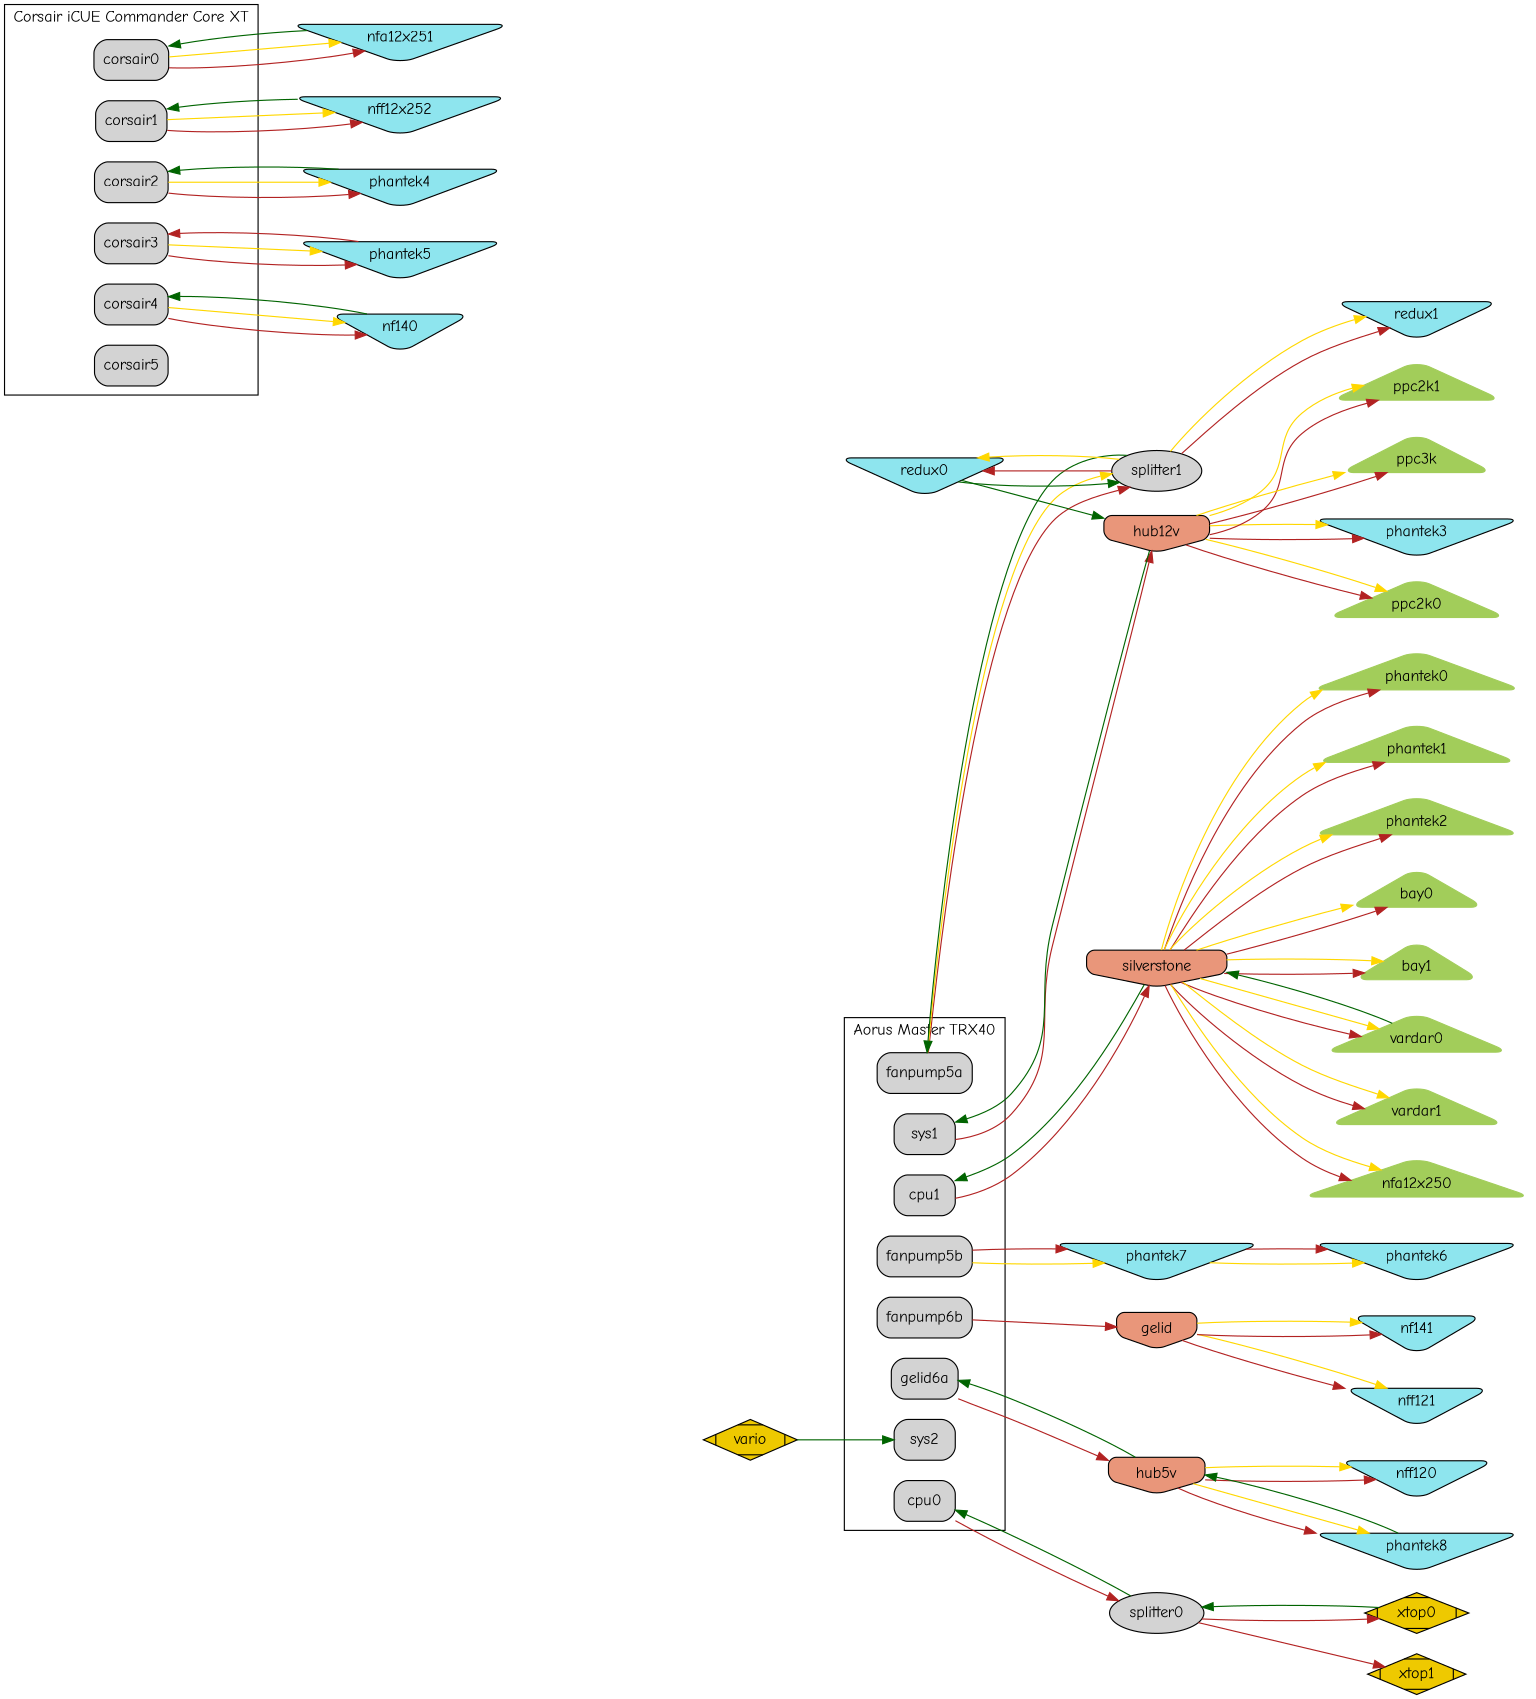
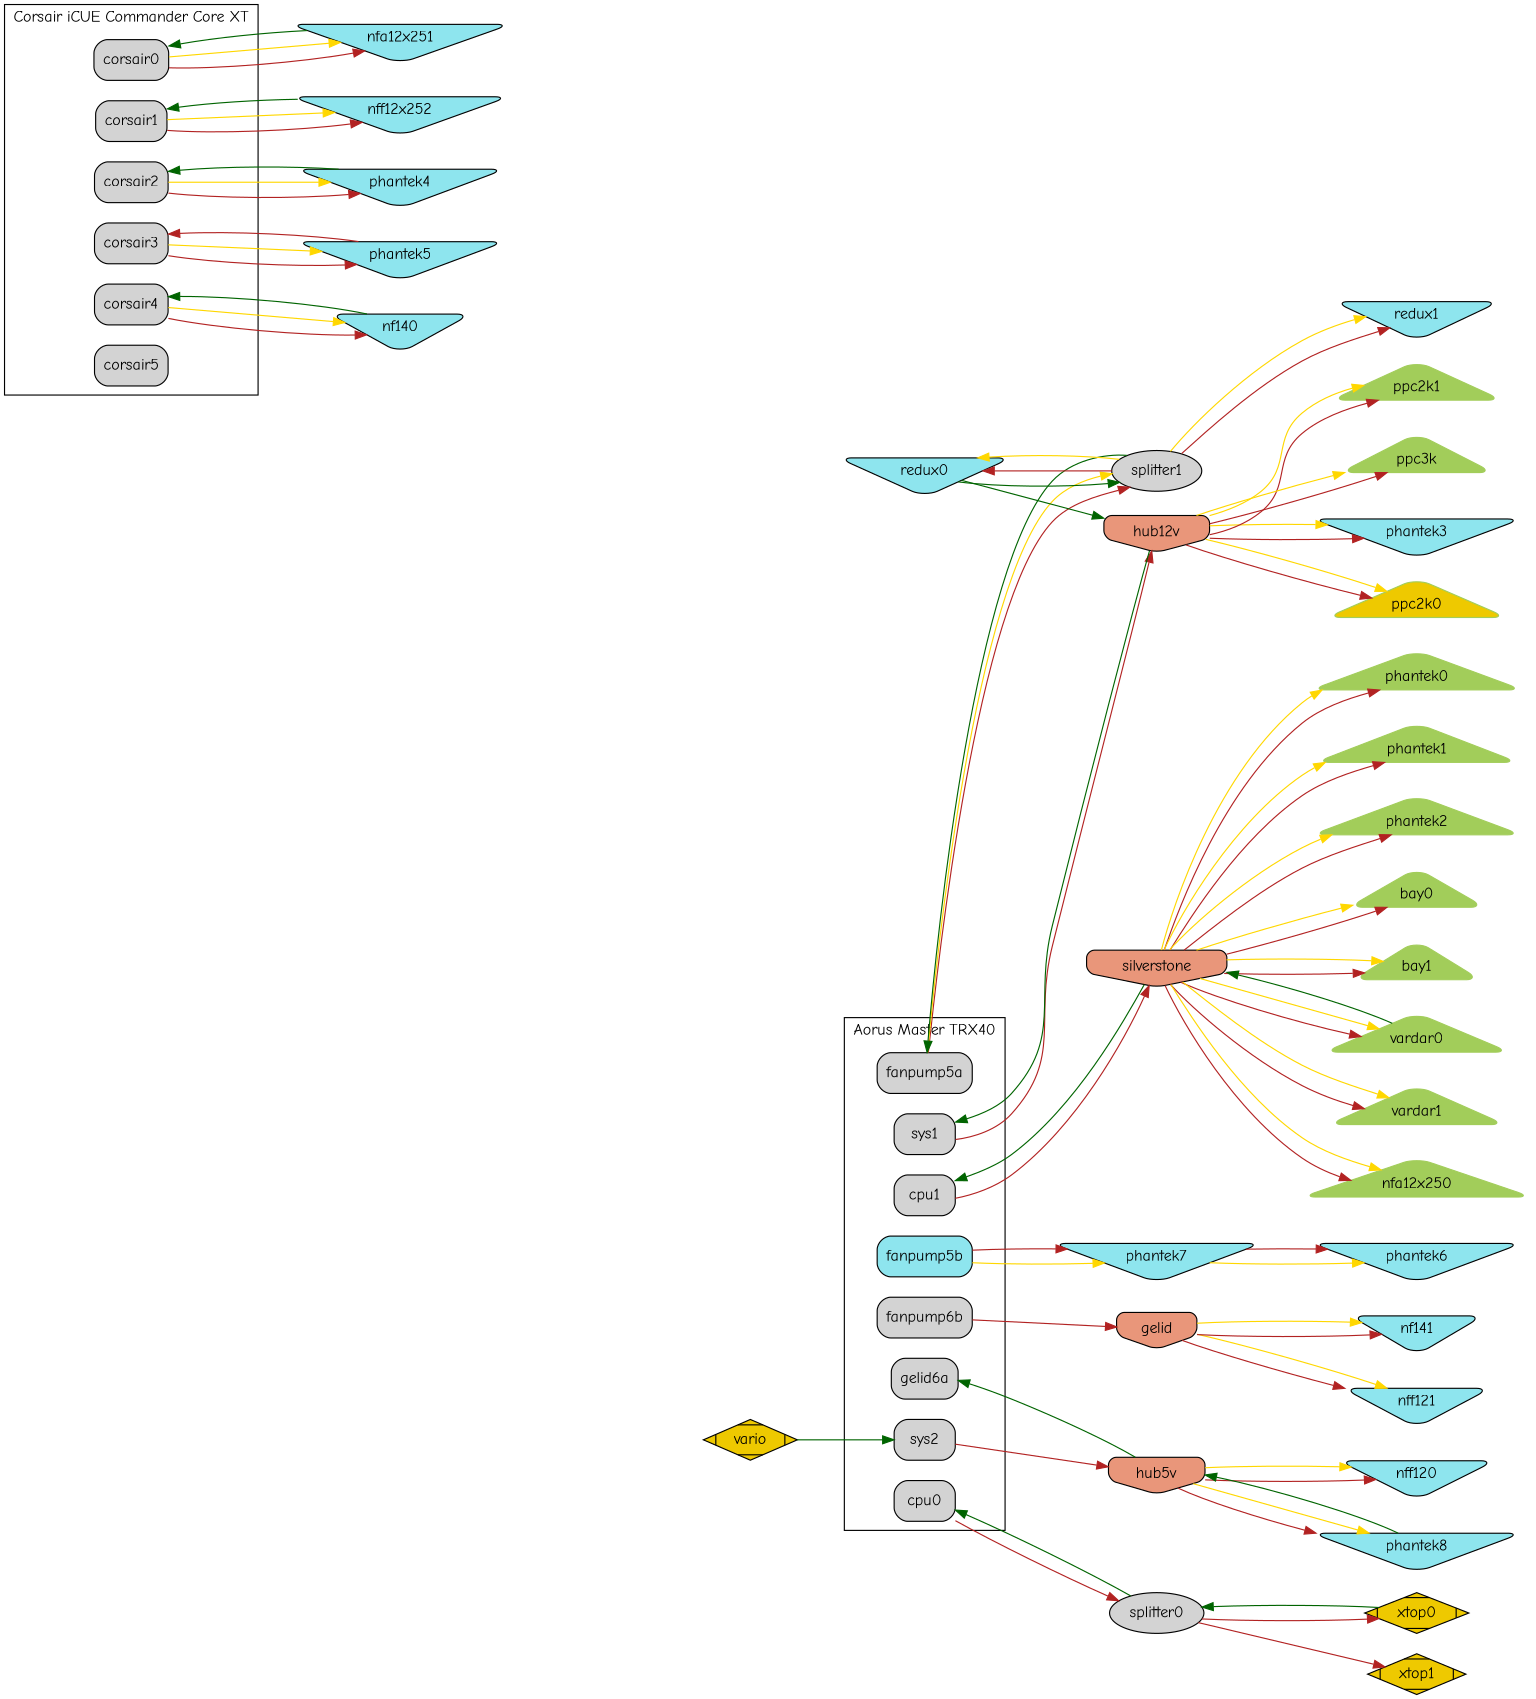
(1417, 604) -> (1417, 604)
(925, 1256) -> (925, 1256)
(1028, 1426) -> (1026, 1455)
